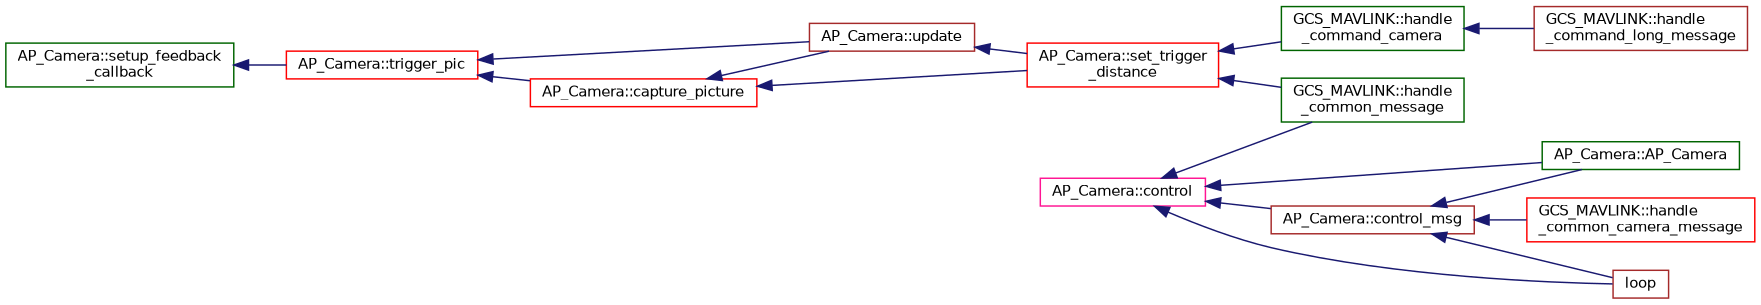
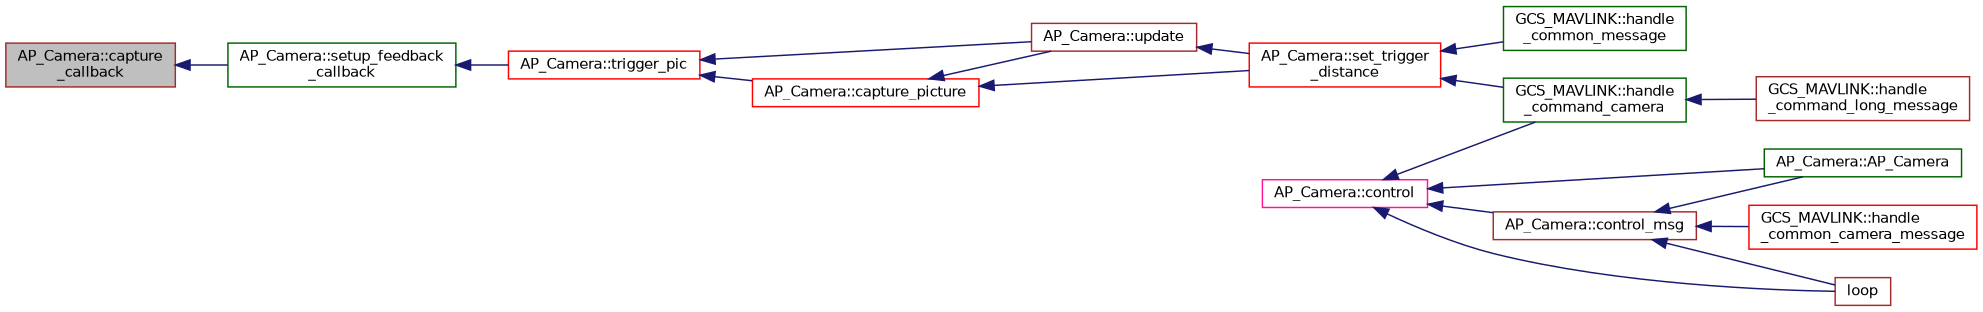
none -> (91, 65)
(1244, 148) -> (1466, 148)
